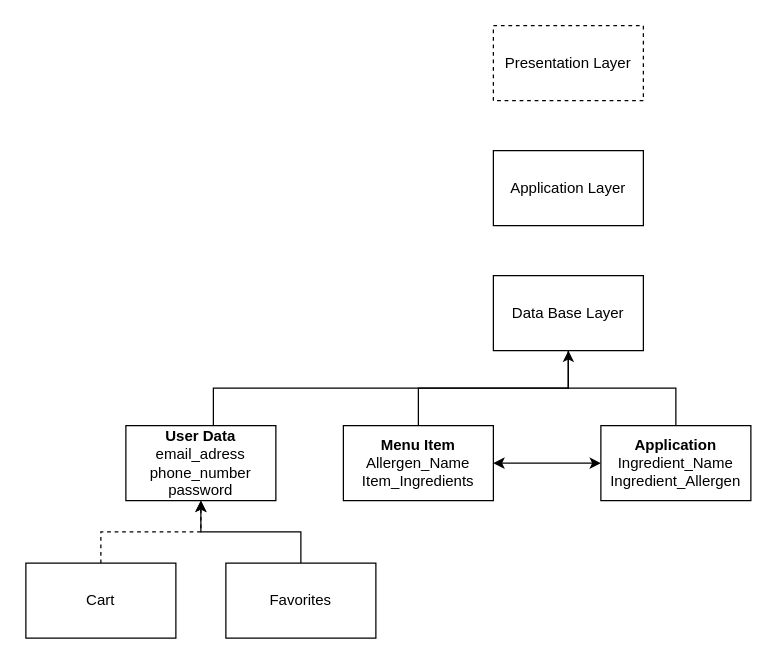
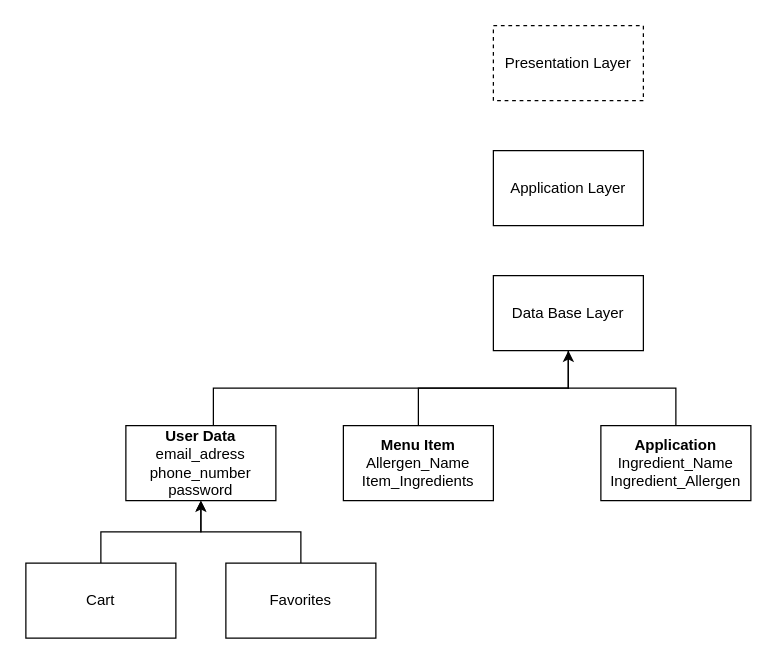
(546, 463) -> none
(135, 532) -> (135, 532)
(202, 532) -> (202, 532)
